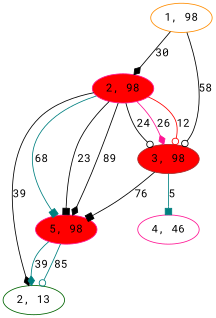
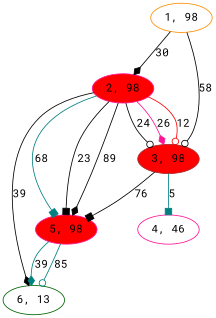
(34, 300) -> (34, 300)
